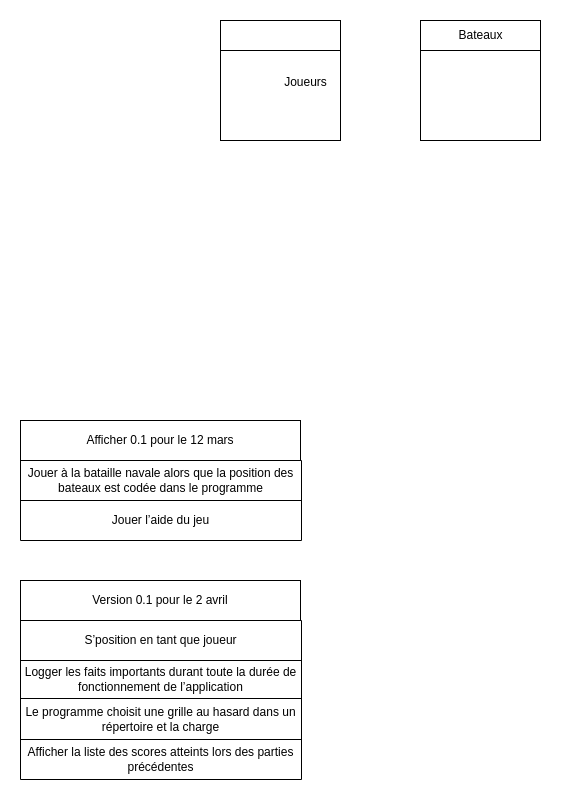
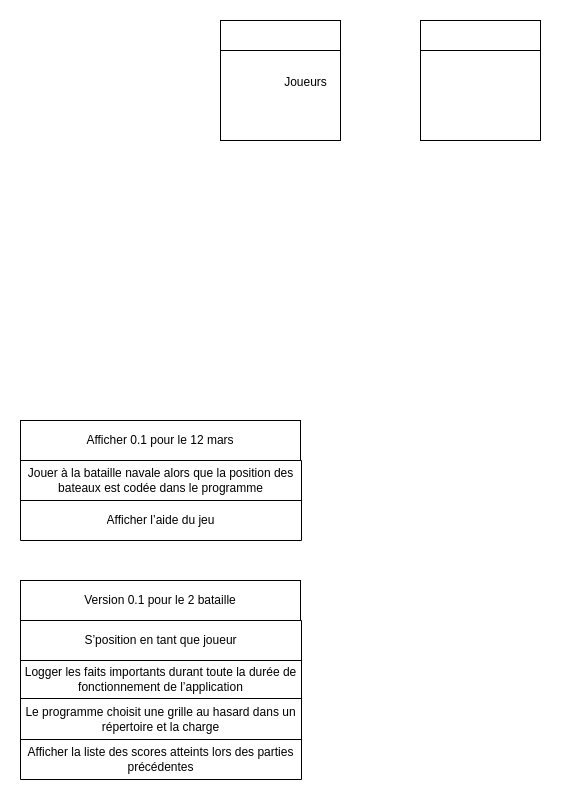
(481, 36) -> none
(161, 521) -> (161, 521)
(161, 601) -> (161, 601)
